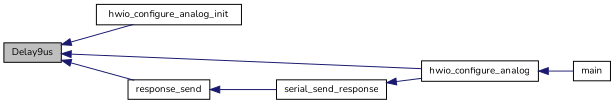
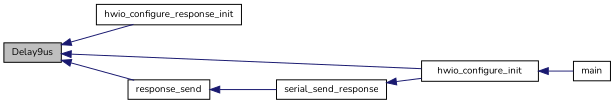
(169, 15) -> (169, 15)
(480, 71) -> (480, 71)
